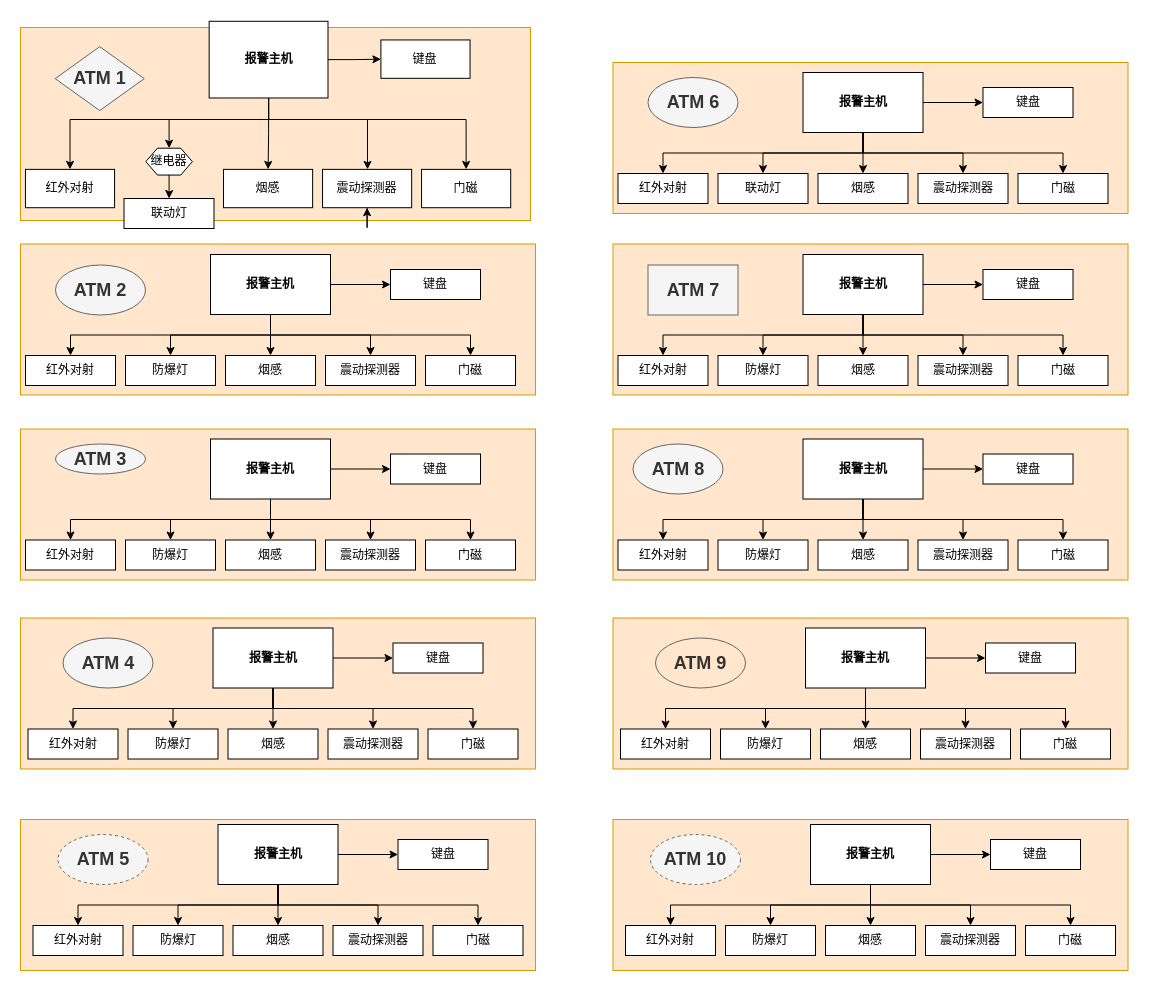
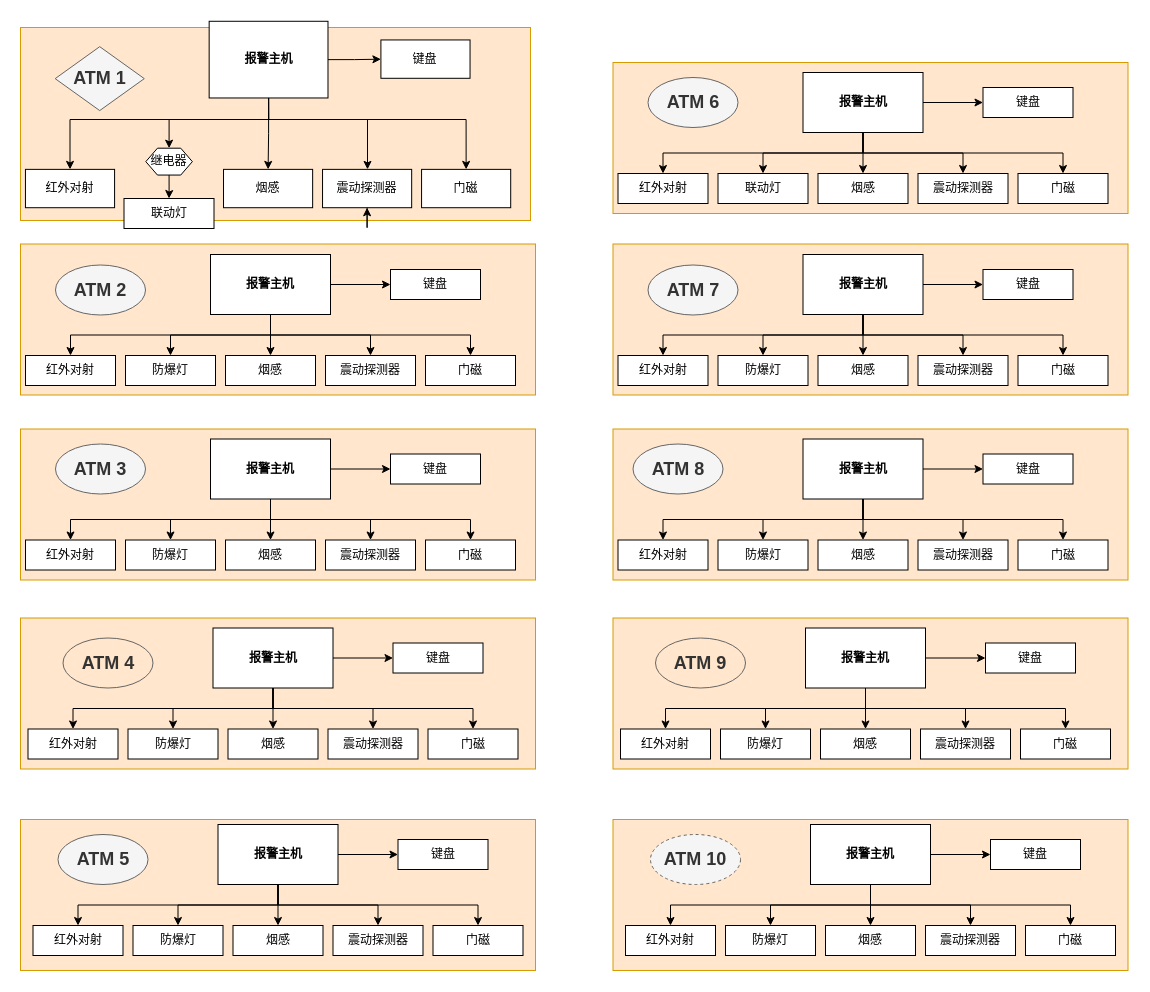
(693, 290) -> (693, 290)
(101, 459) -> (101, 469)
(108, 663) -> (108, 663)
(103, 860) -> (103, 860)
